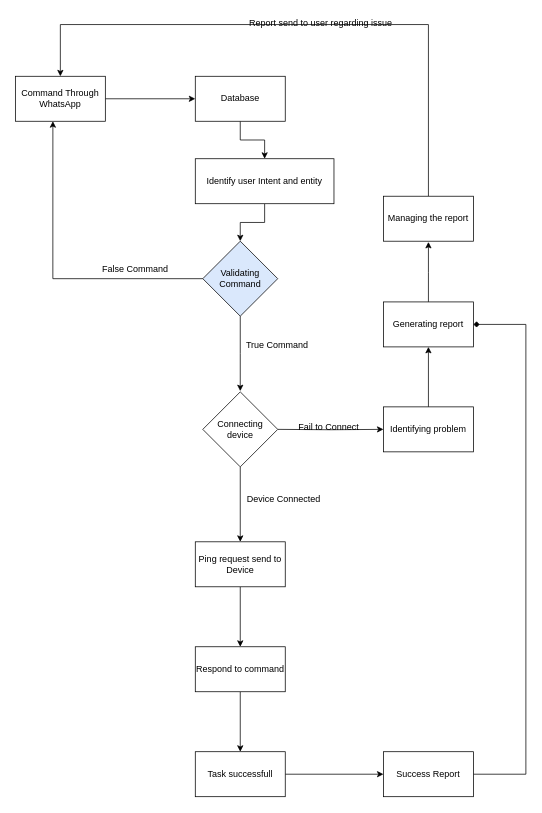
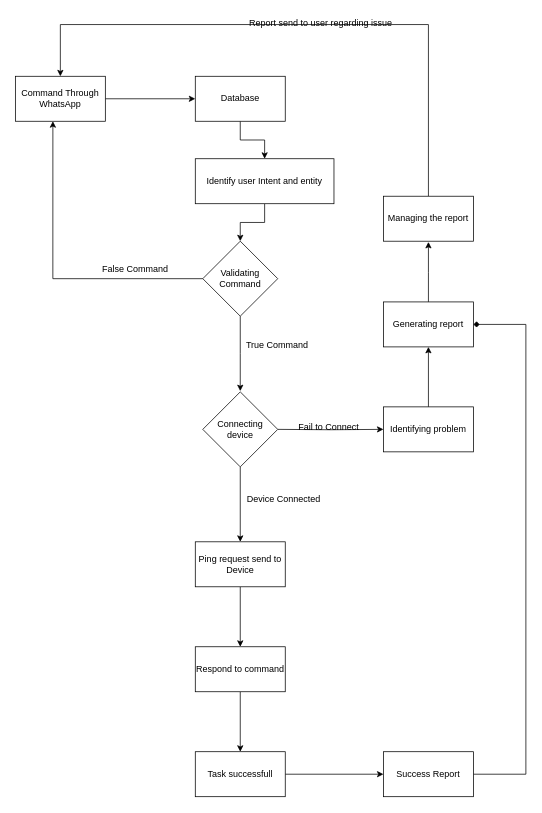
(240, 279) -> (240, 279)
